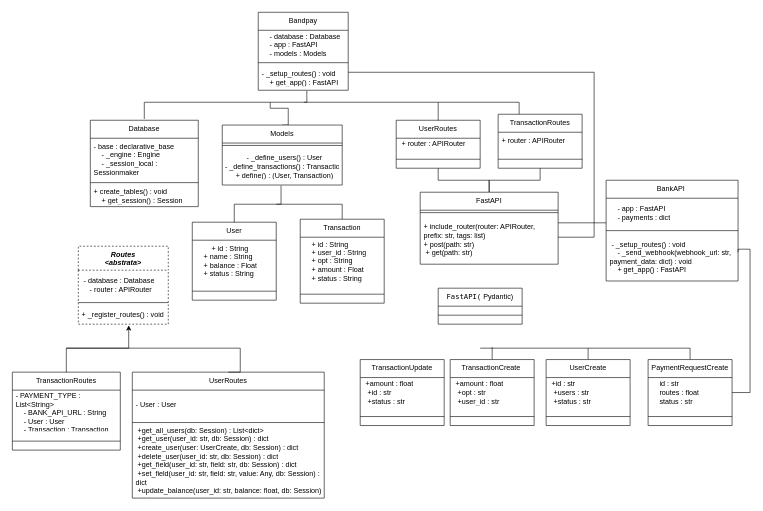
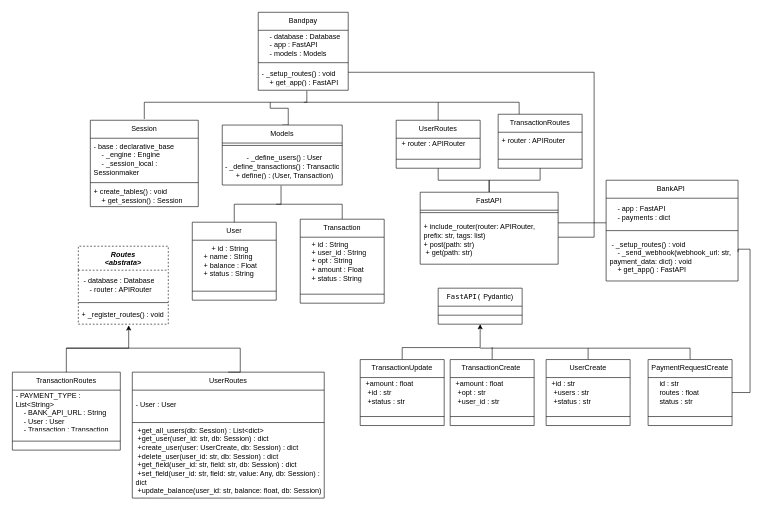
(144, 129) -> (144, 129)
none -> (442, 348)
